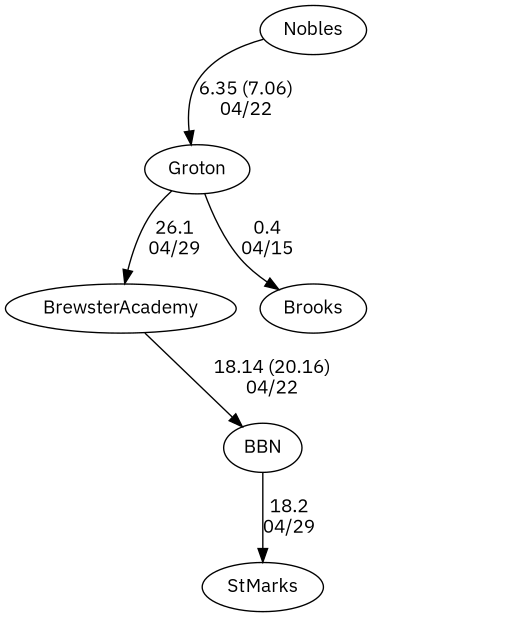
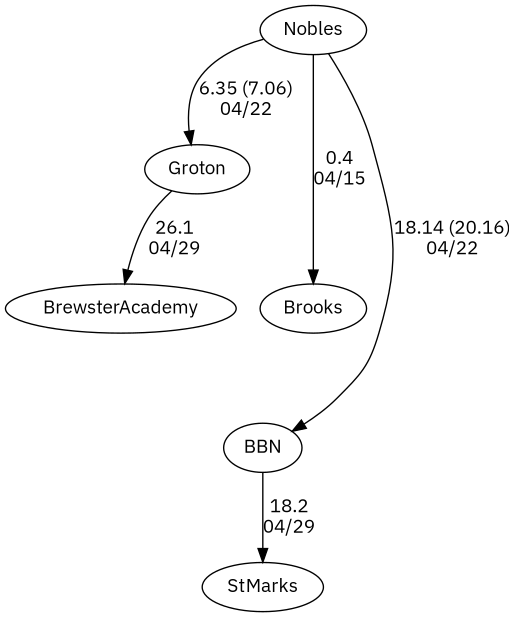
(229, 243) -> (313, 162)
(189, 375) -> (393, 248)
